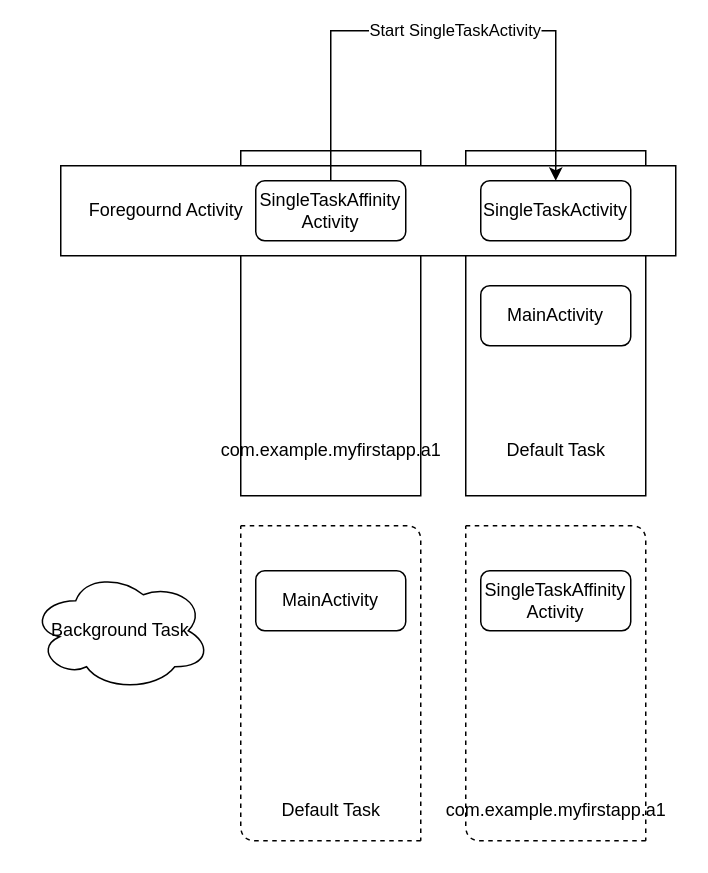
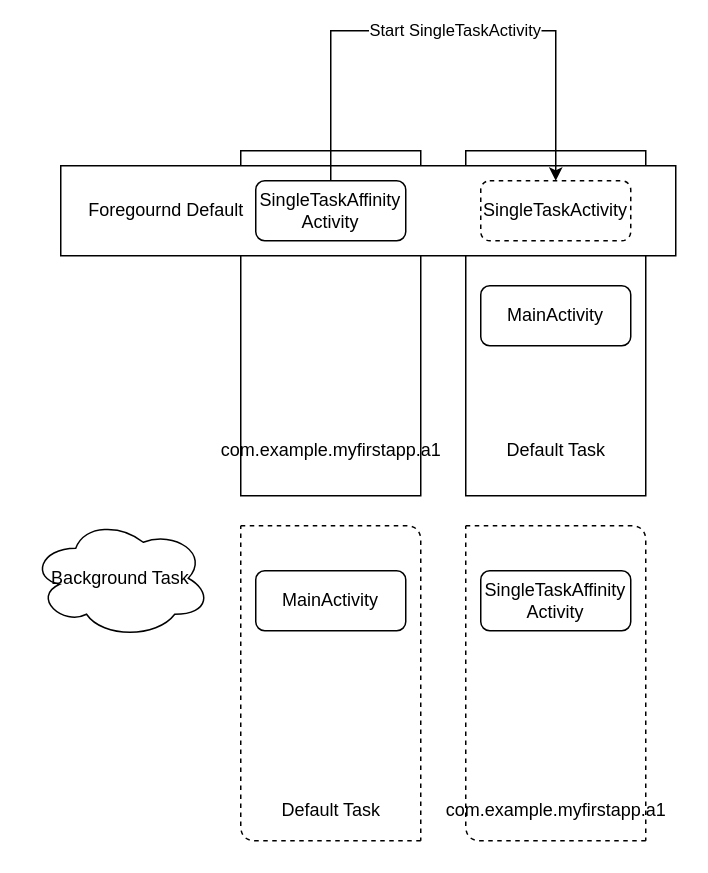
(167, 211) -> (167, 211)
(556, 211) -> (556, 211)
(121, 631) -> (121, 578)
